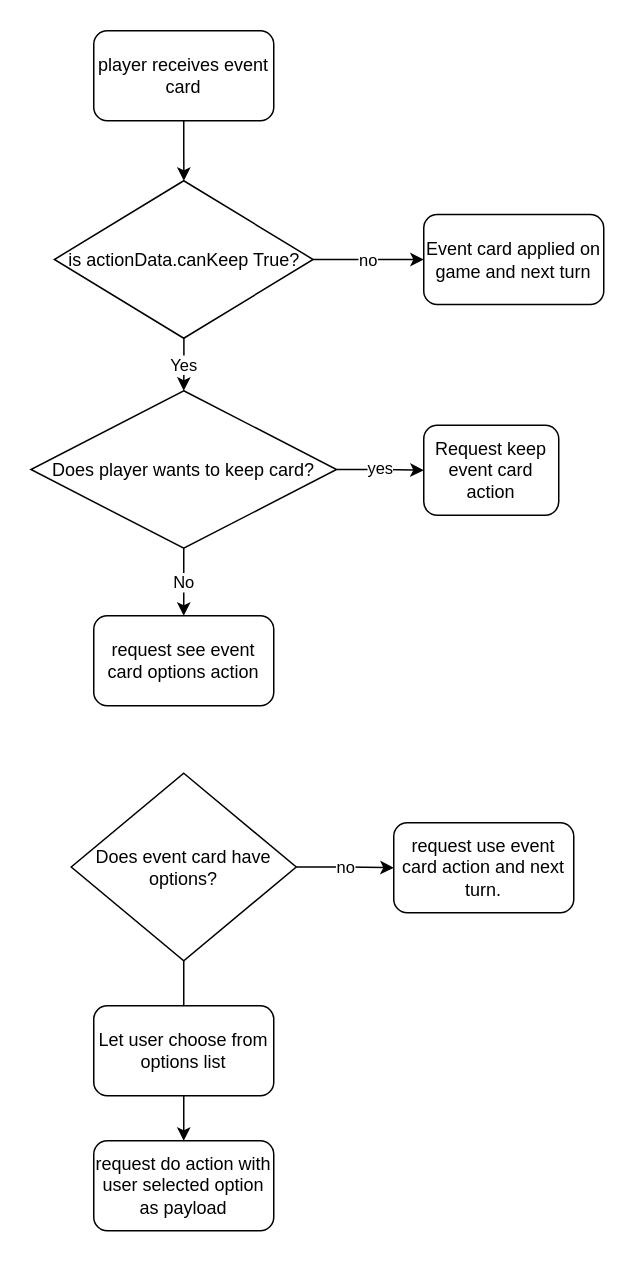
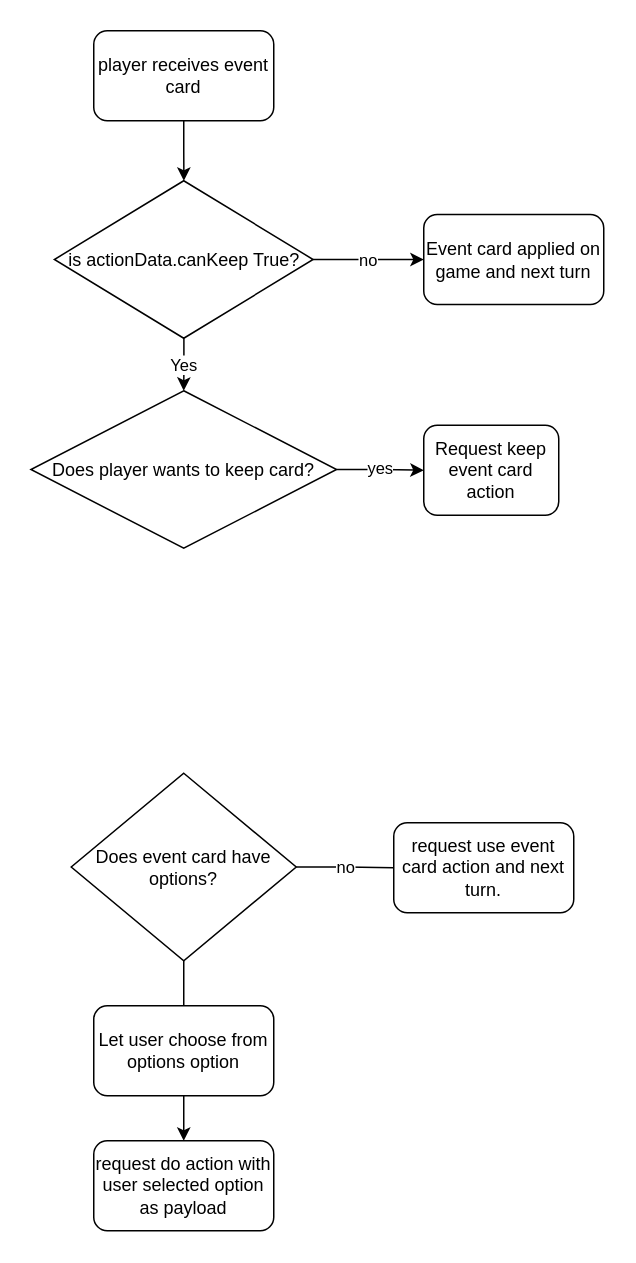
(184, 577) -> none
(184, 661) -> none
(382, 868) -> (386, 868)
(184, 1051) -> (184, 1051)
